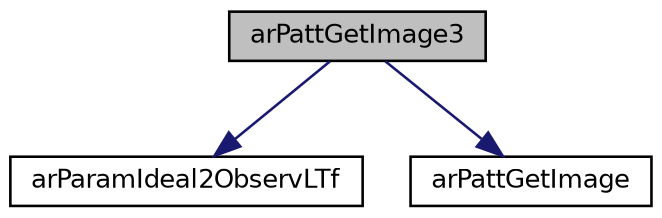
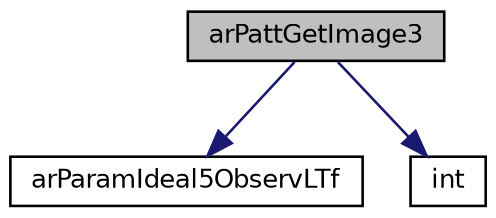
(186, 181) -> (186, 181)
(531, 181) -> (448, 181)
